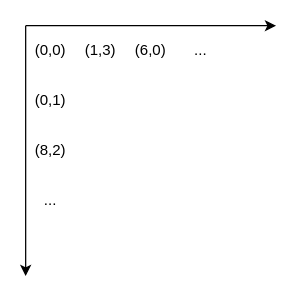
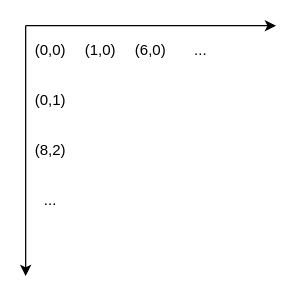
(101, 51) -> (101, 51)
